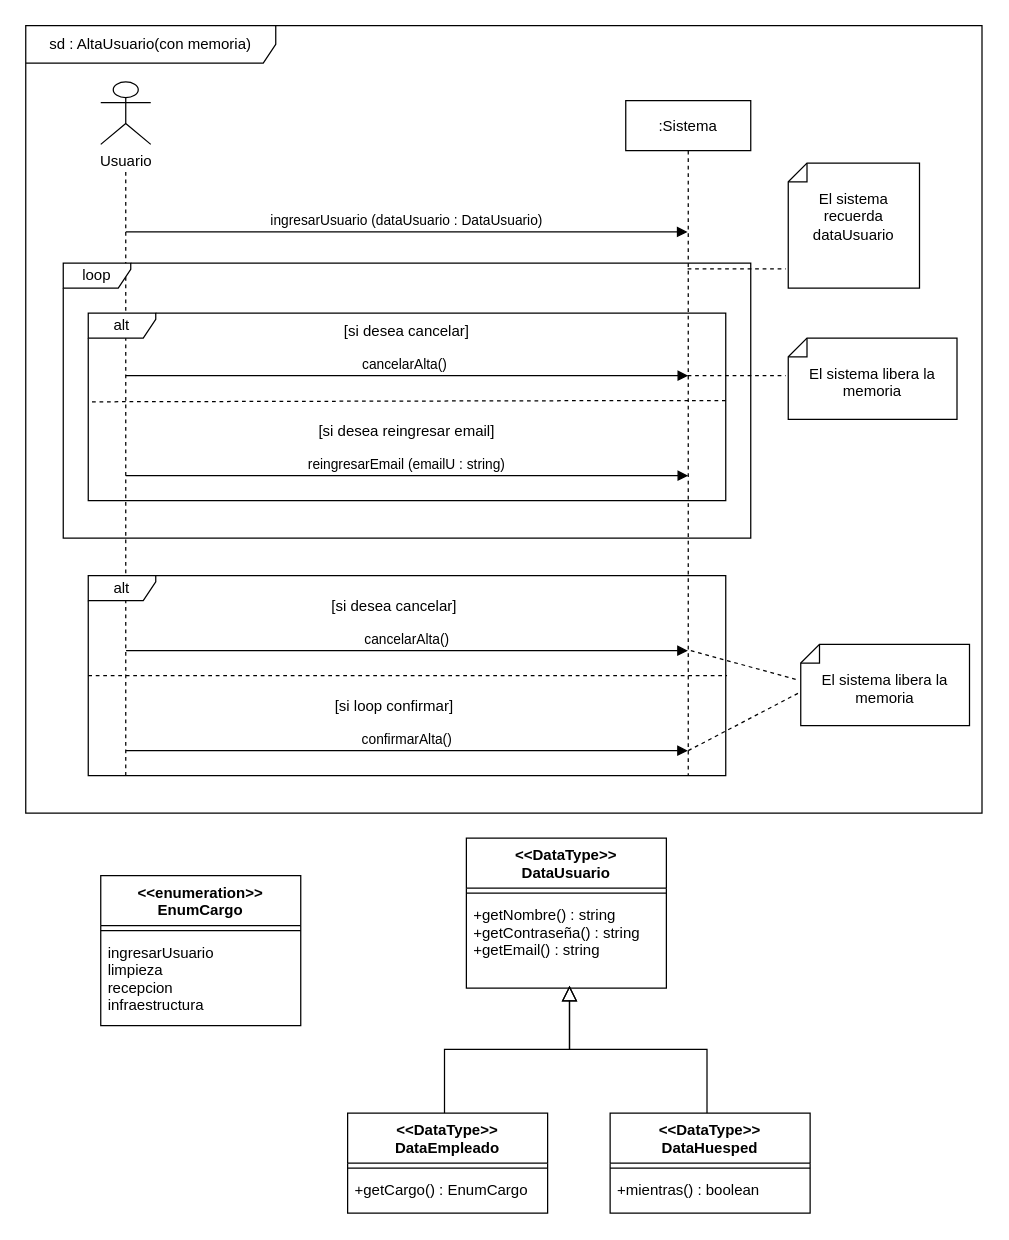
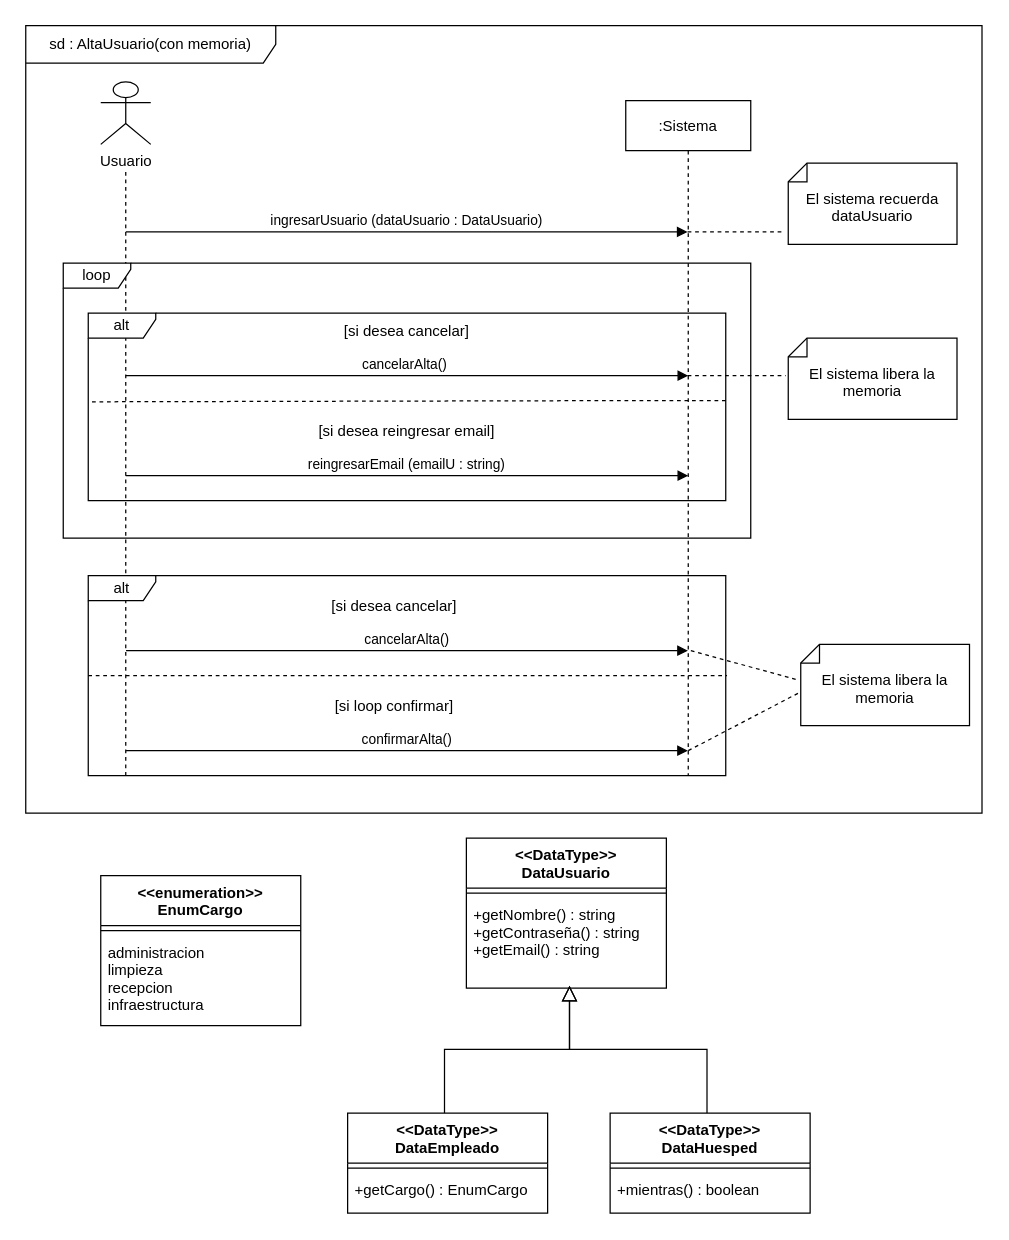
(854, 226) -> (873, 204)
(167, 953) -> (160, 953)
